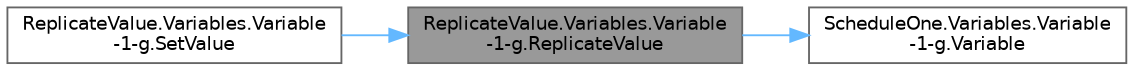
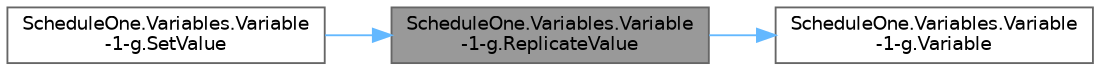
(174, 35) -> (166, 35)
(575, 35) -> (550, 35)
